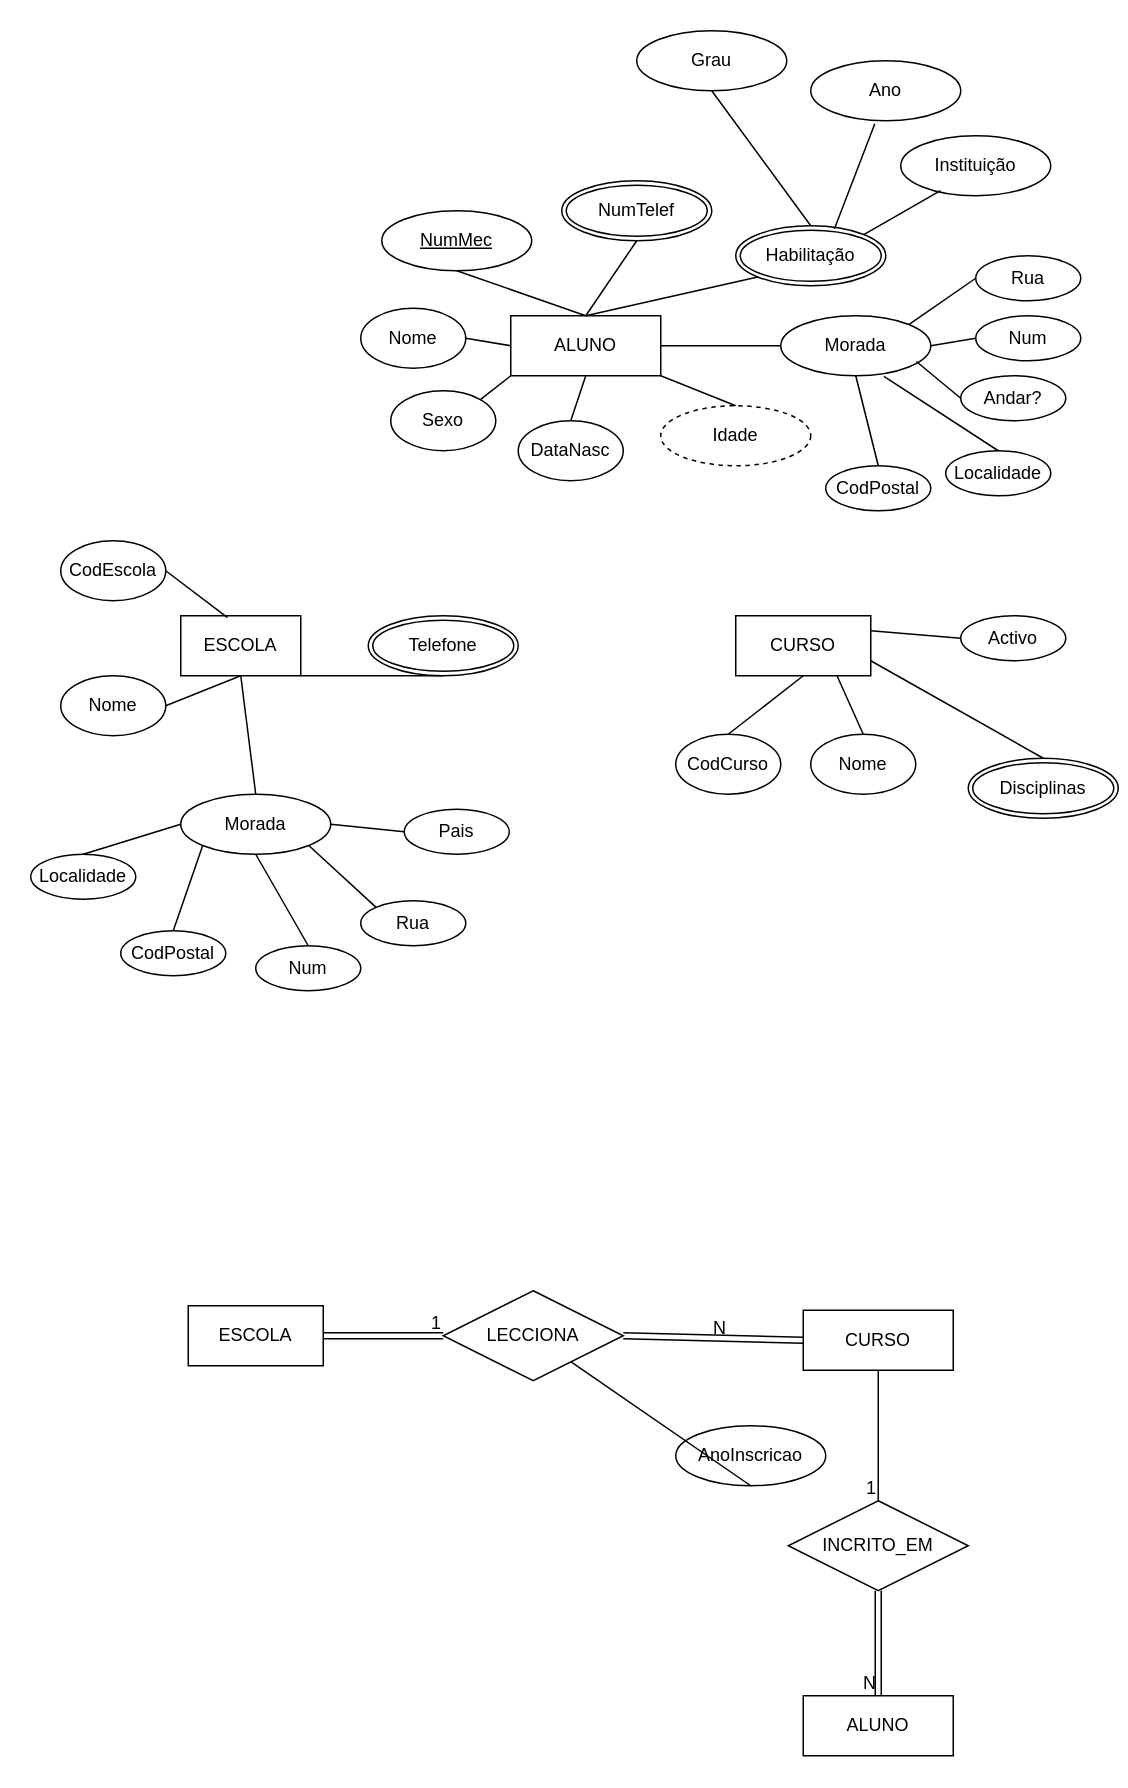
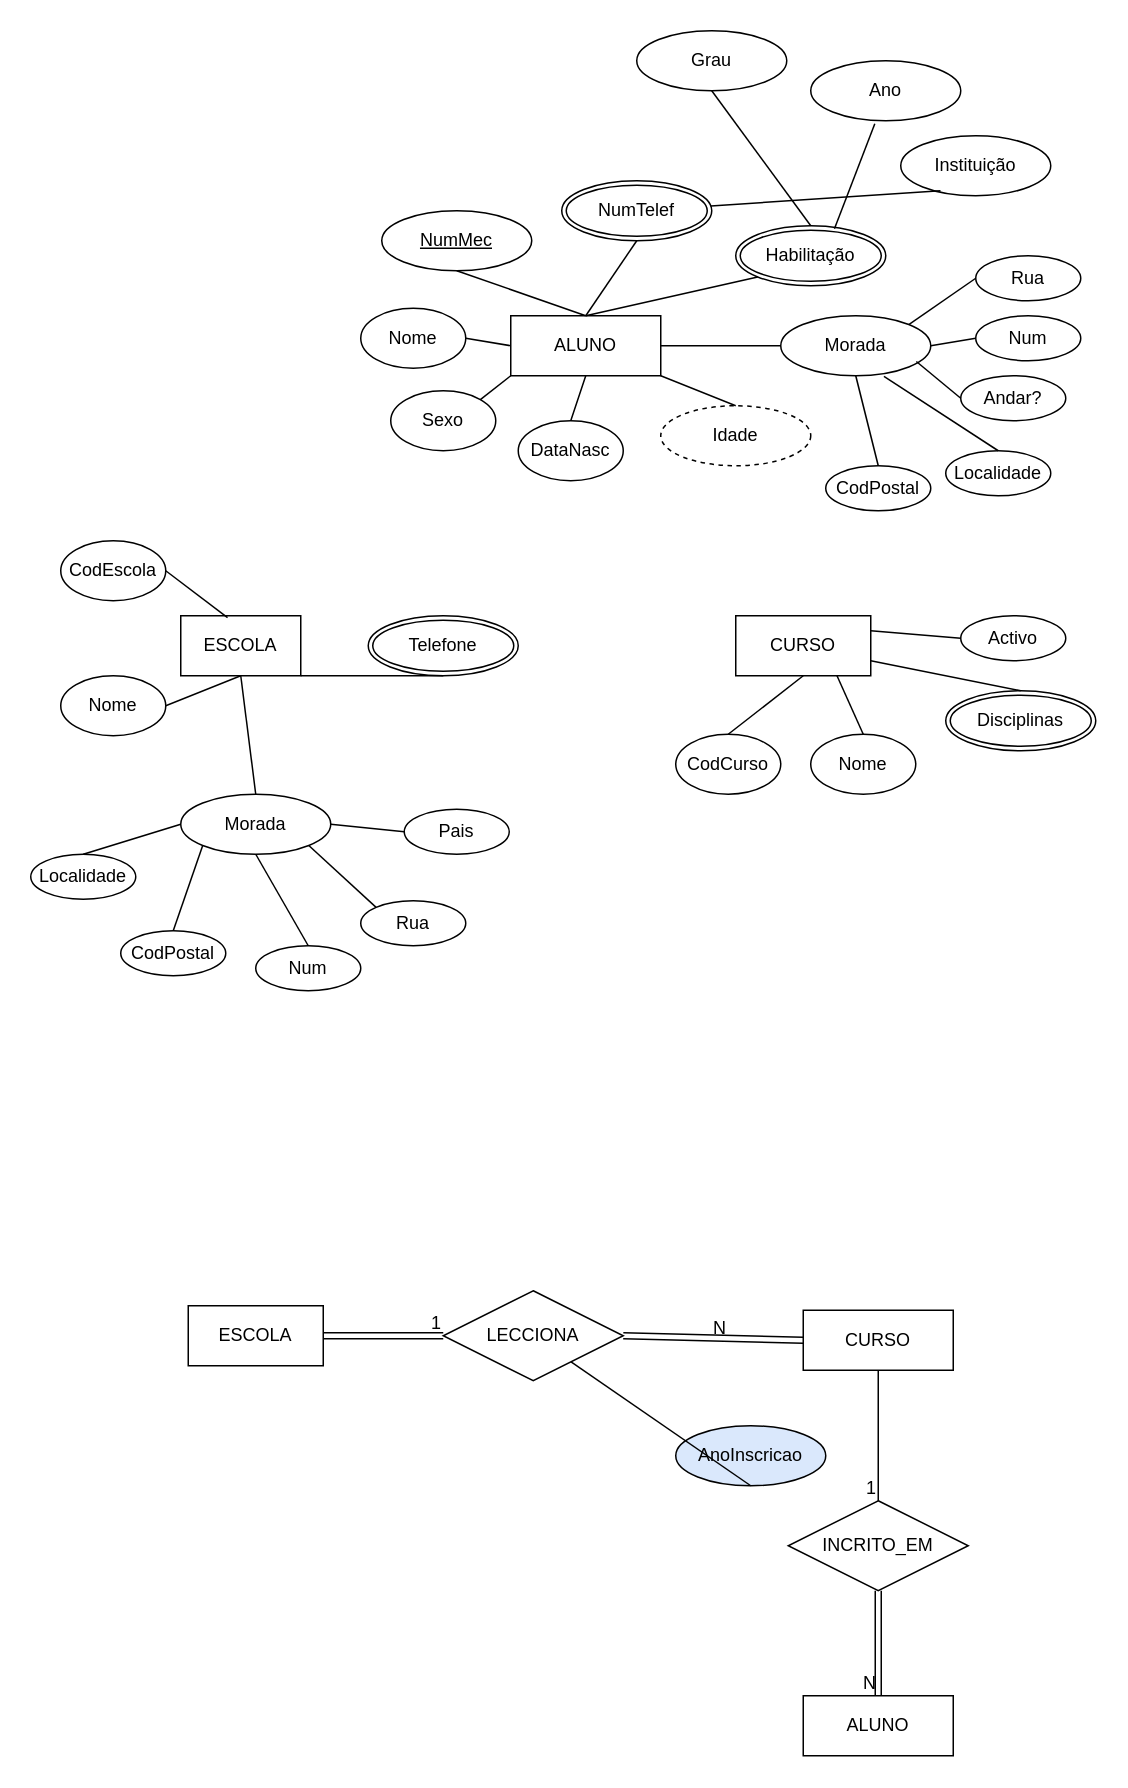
(902, 213) -> (826, 198)
(1043, 788) -> (1021, 721)
(751, 1456) -> (751, 1456)
